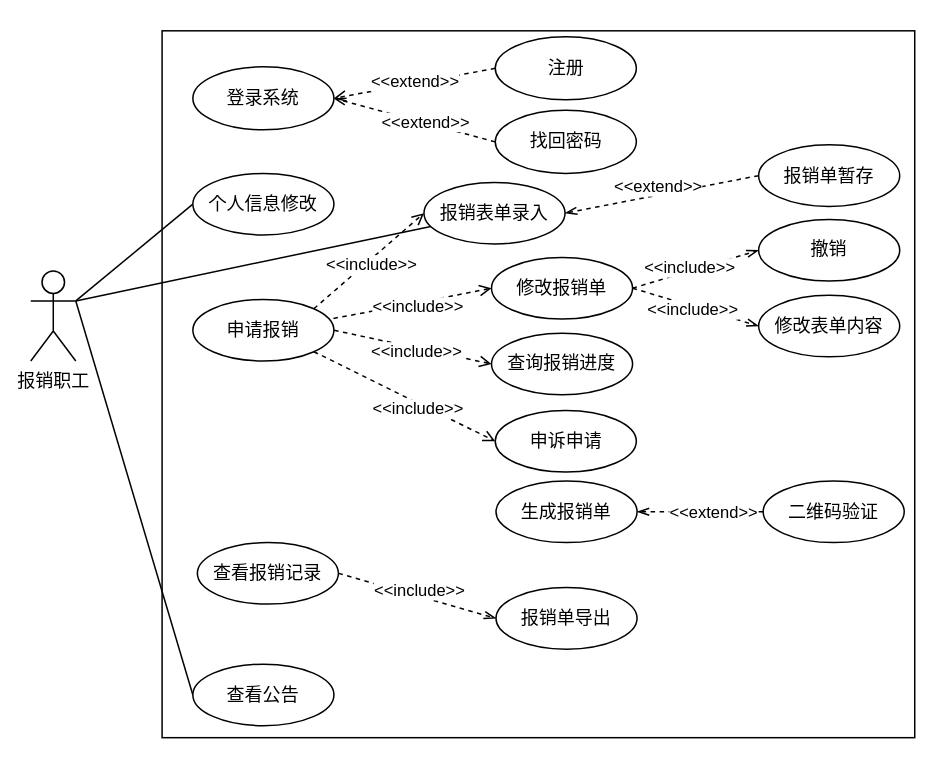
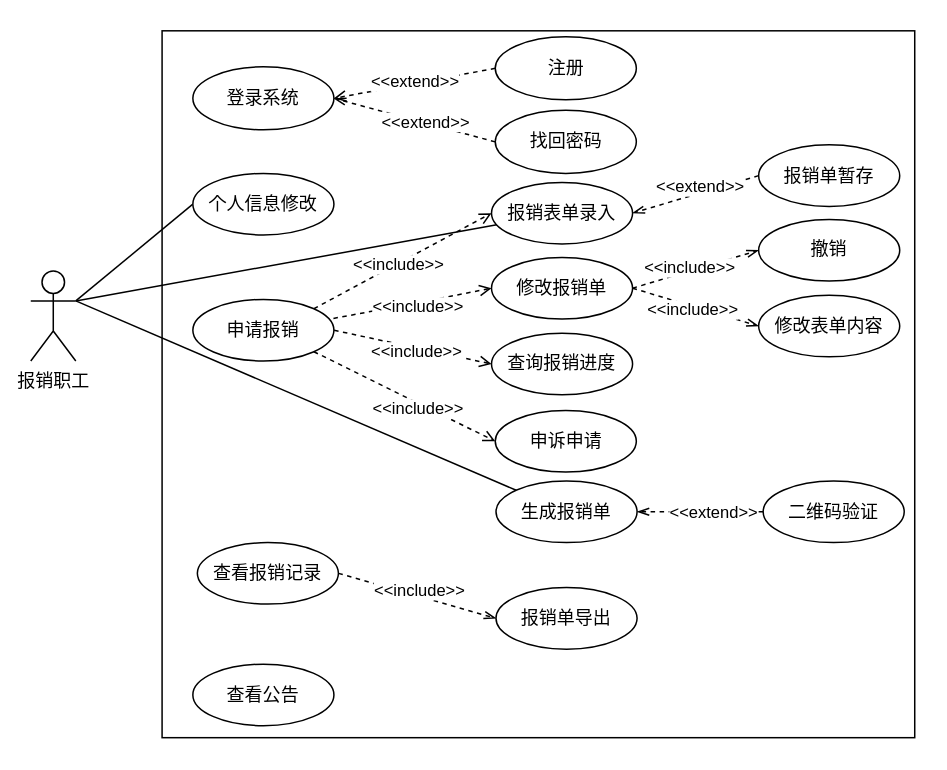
(494, 213) -> (562, 213)
(135, 499) -> (296, 396)
